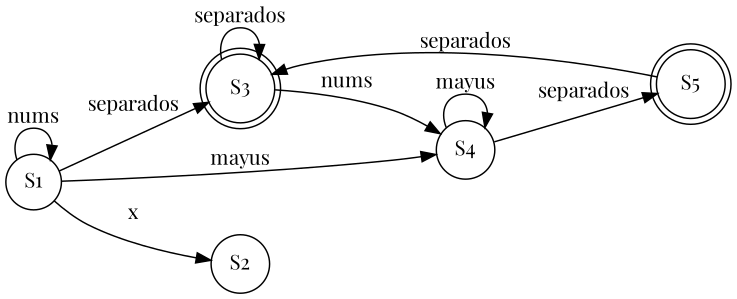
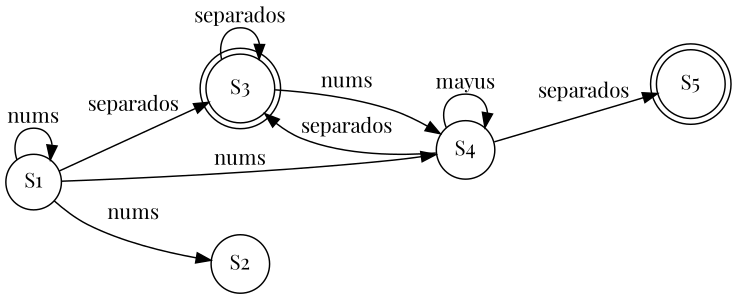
(472, 54) -> (353, 151)
(240, 159) -> (240, 159)
(134, 214) -> (134, 214)
